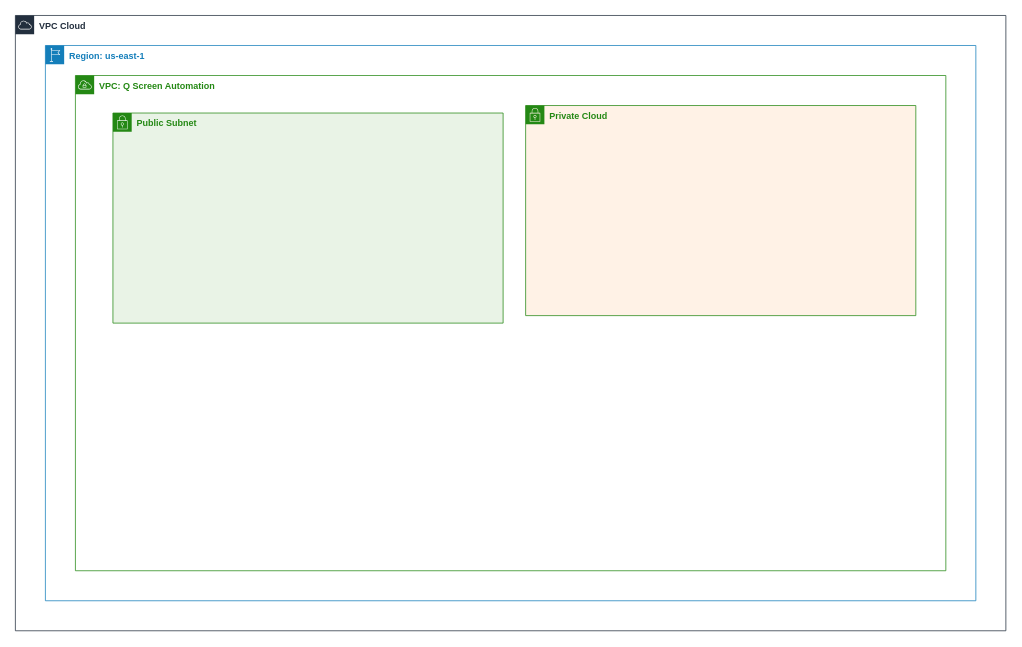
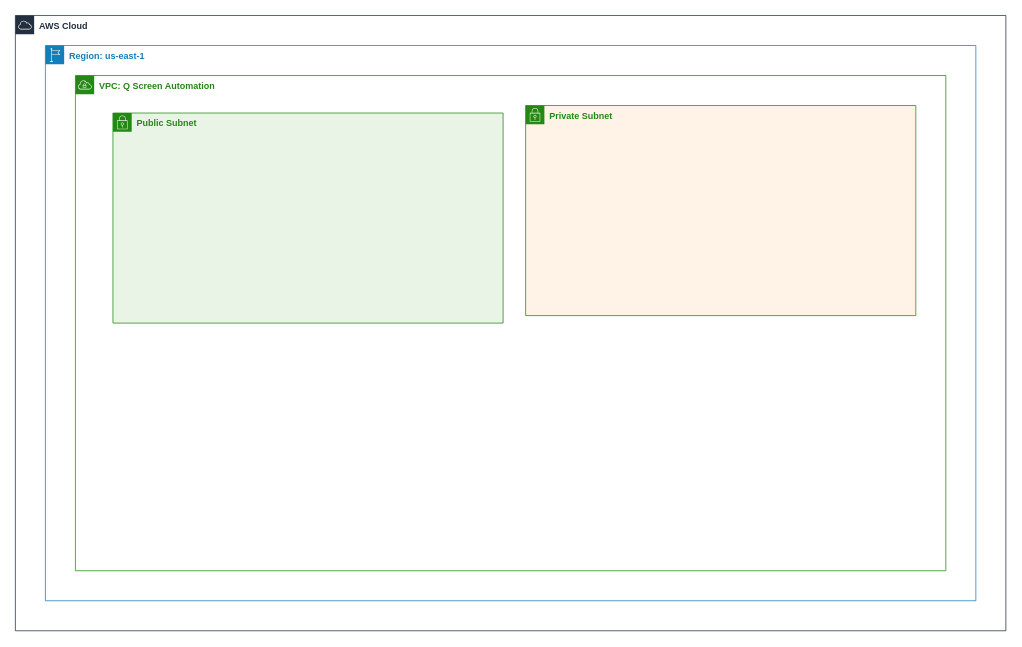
(60, 26) -> (60, 26)
(579, 116) -> (582, 116)
